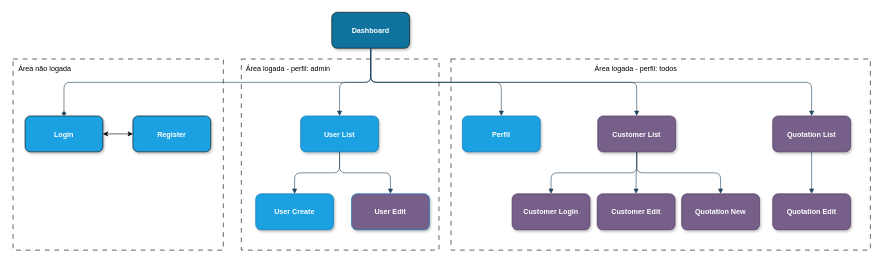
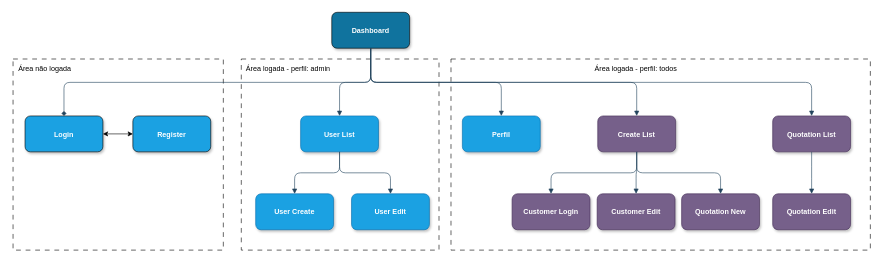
(637, 134) -> (637, 134)
(390, 212) -> (390, 212)
